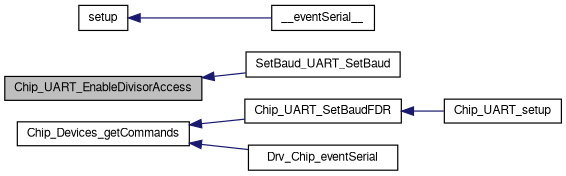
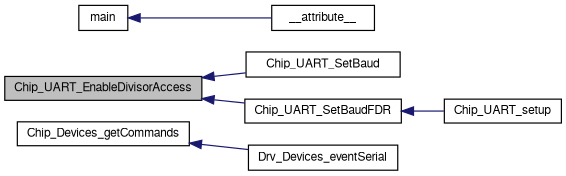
(103, 18) -> (103, 18)
(323, 18) -> (323, 18)
(323, 64) -> (323, 64)
(223, 121) -> (230, 101)
(323, 158) -> (323, 158)
